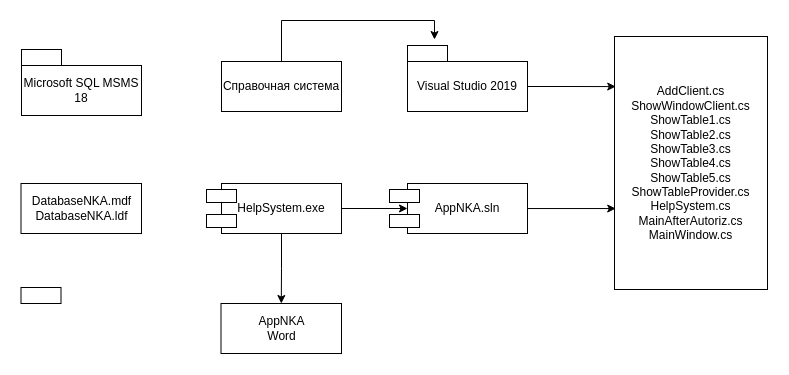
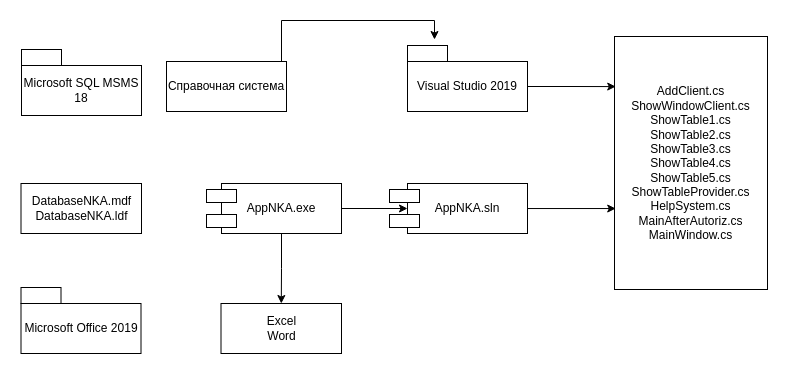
(282, 87) -> (227, 87)
(282, 209) -> (282, 209)
none -> (81, 329)
(282, 329) -> (282, 329)
